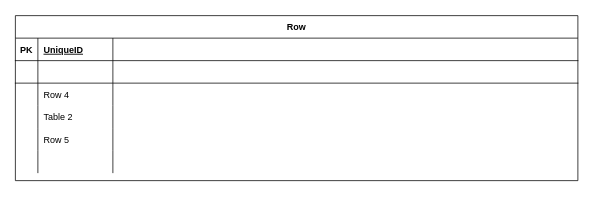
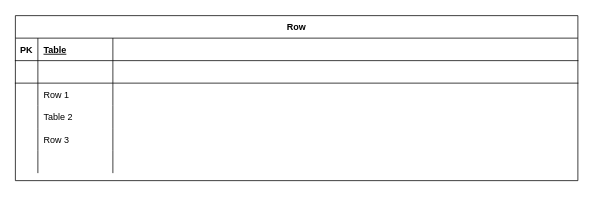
(62, 50) -> (55, 50)
(55, 95) -> (55, 95)
(55, 140) -> (55, 140)
